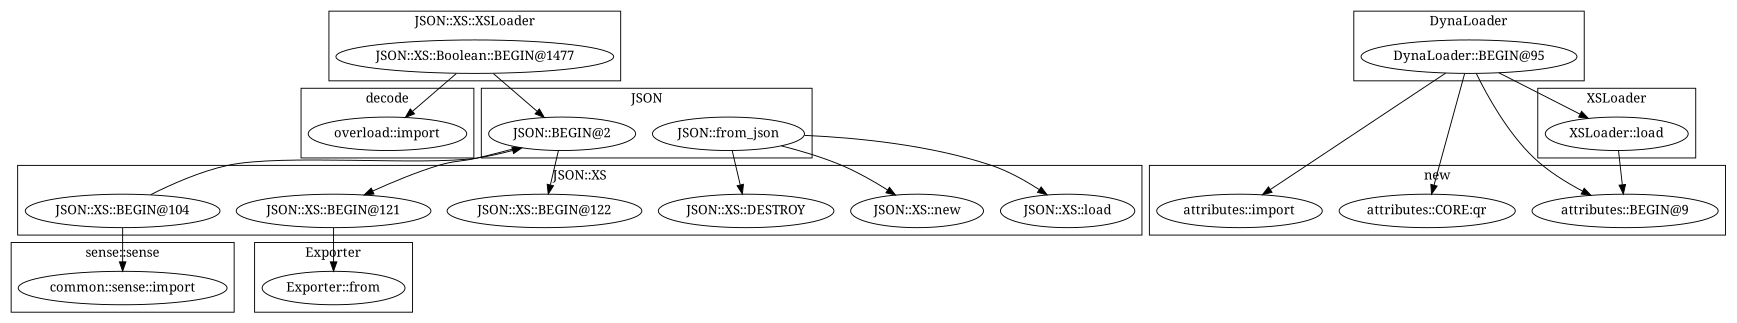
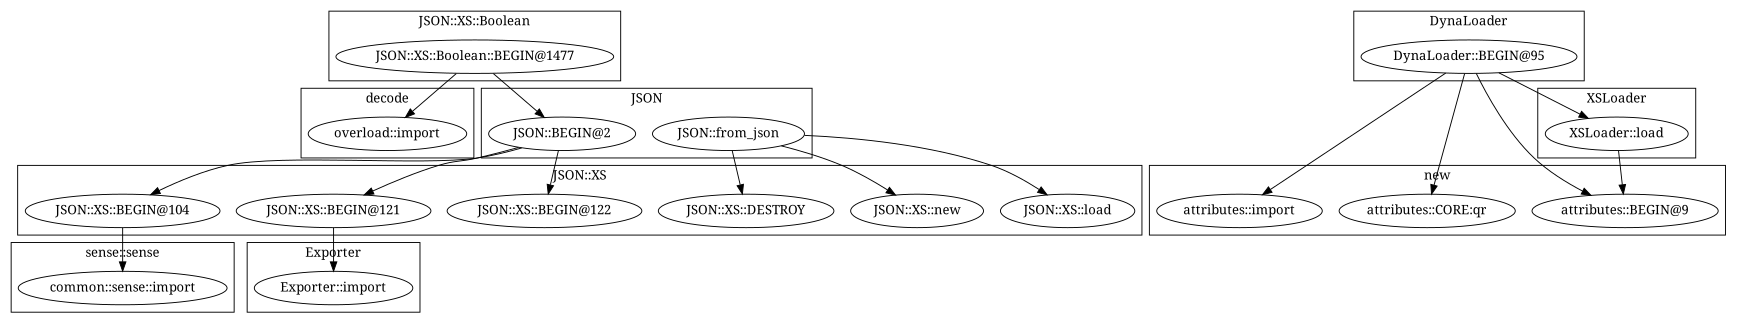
(475, 22) -> (475, 22)
(329, 160) -> (339, 160)
(334, 288) -> (334, 288)
